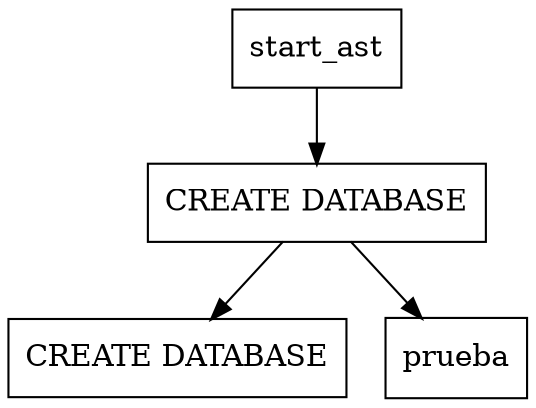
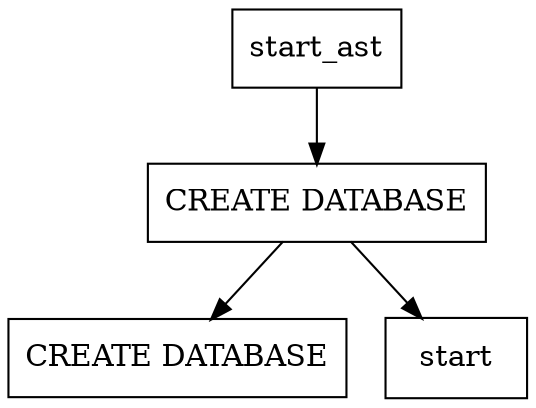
(456, 358) -> (456, 358)
